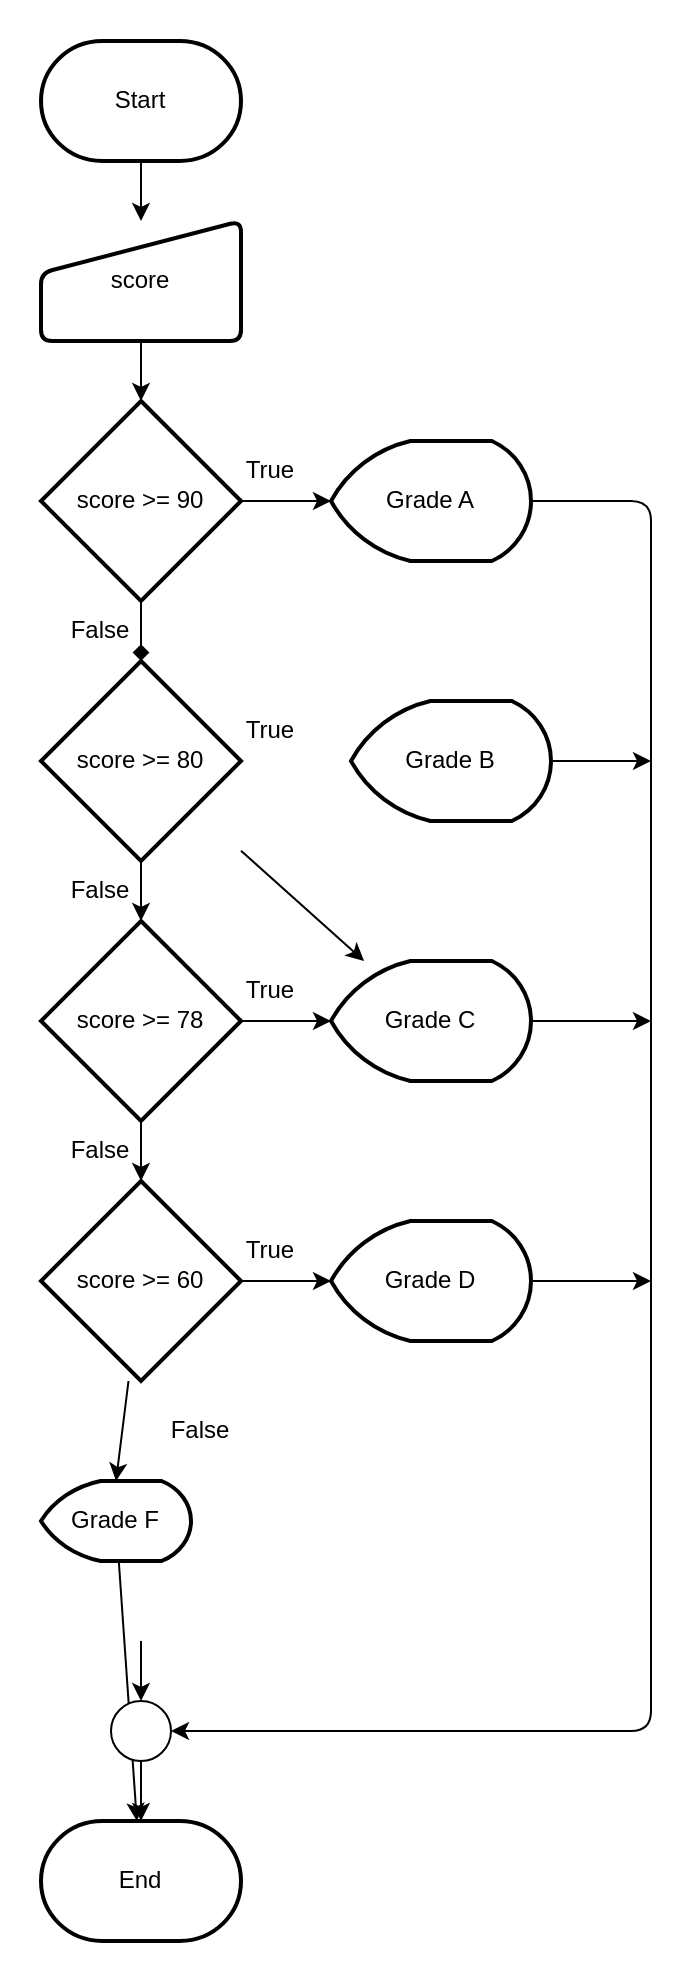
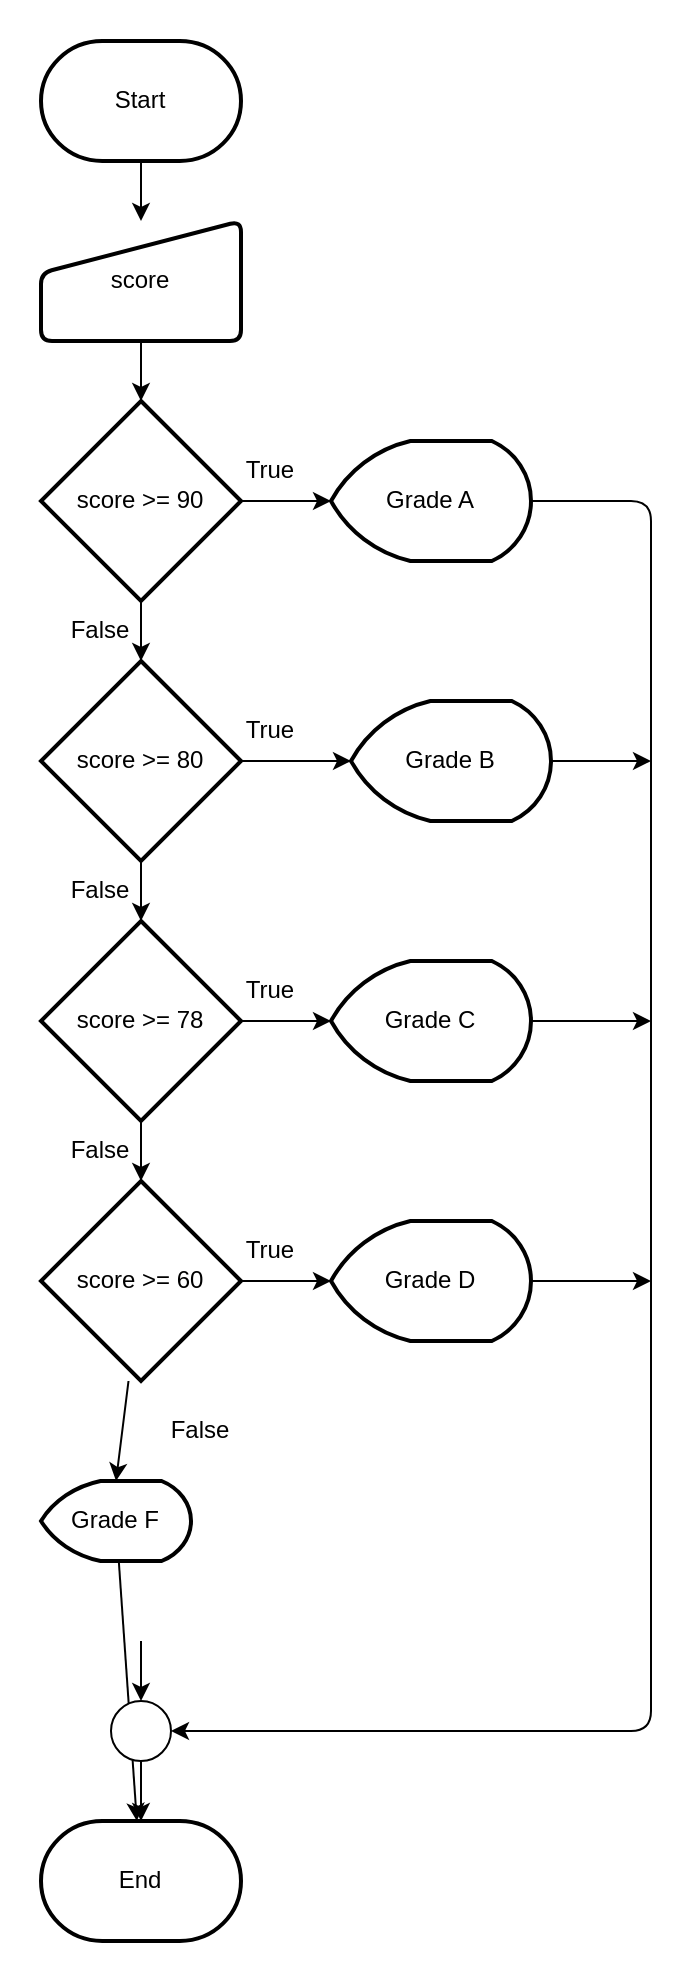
(141, 645) -> (141, 646)
(298, 902) -> (289, 761)
